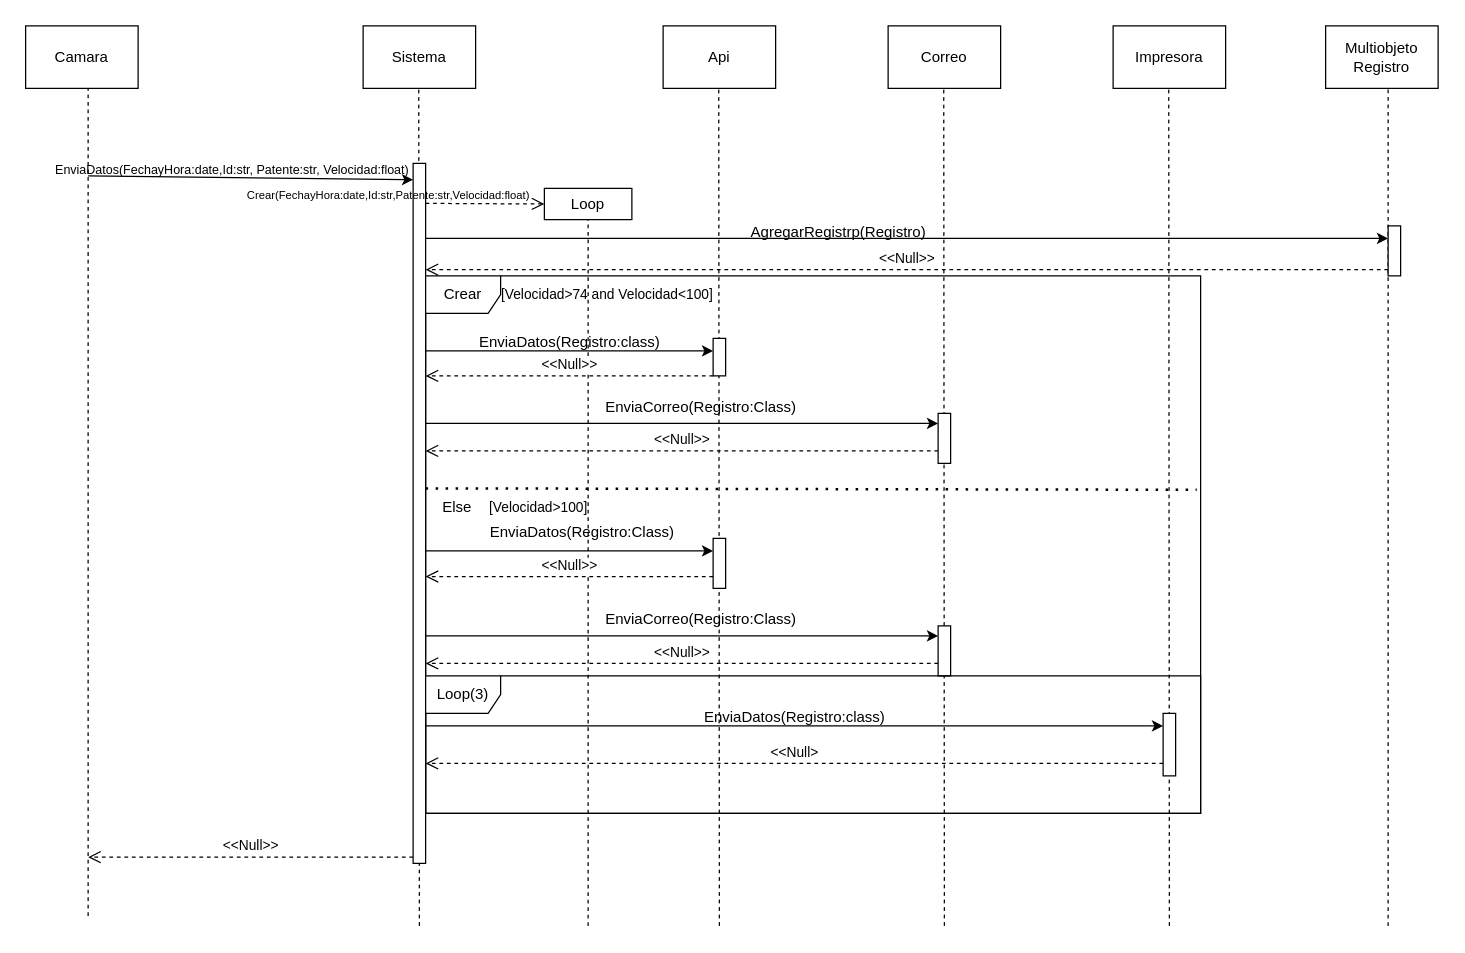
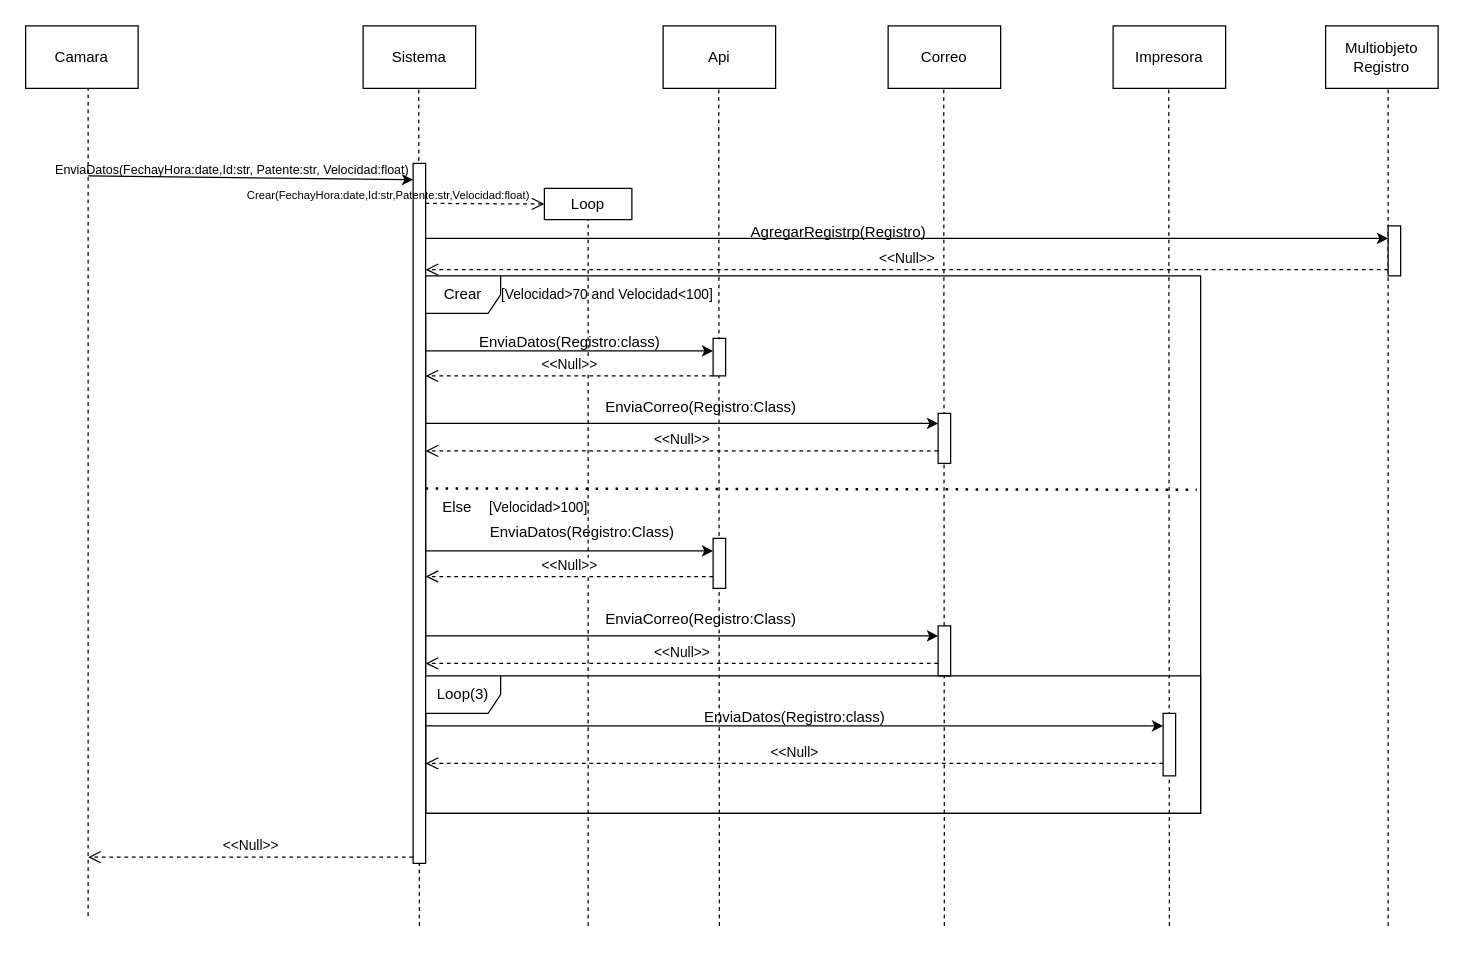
(608, 294) -> (608, 294)
